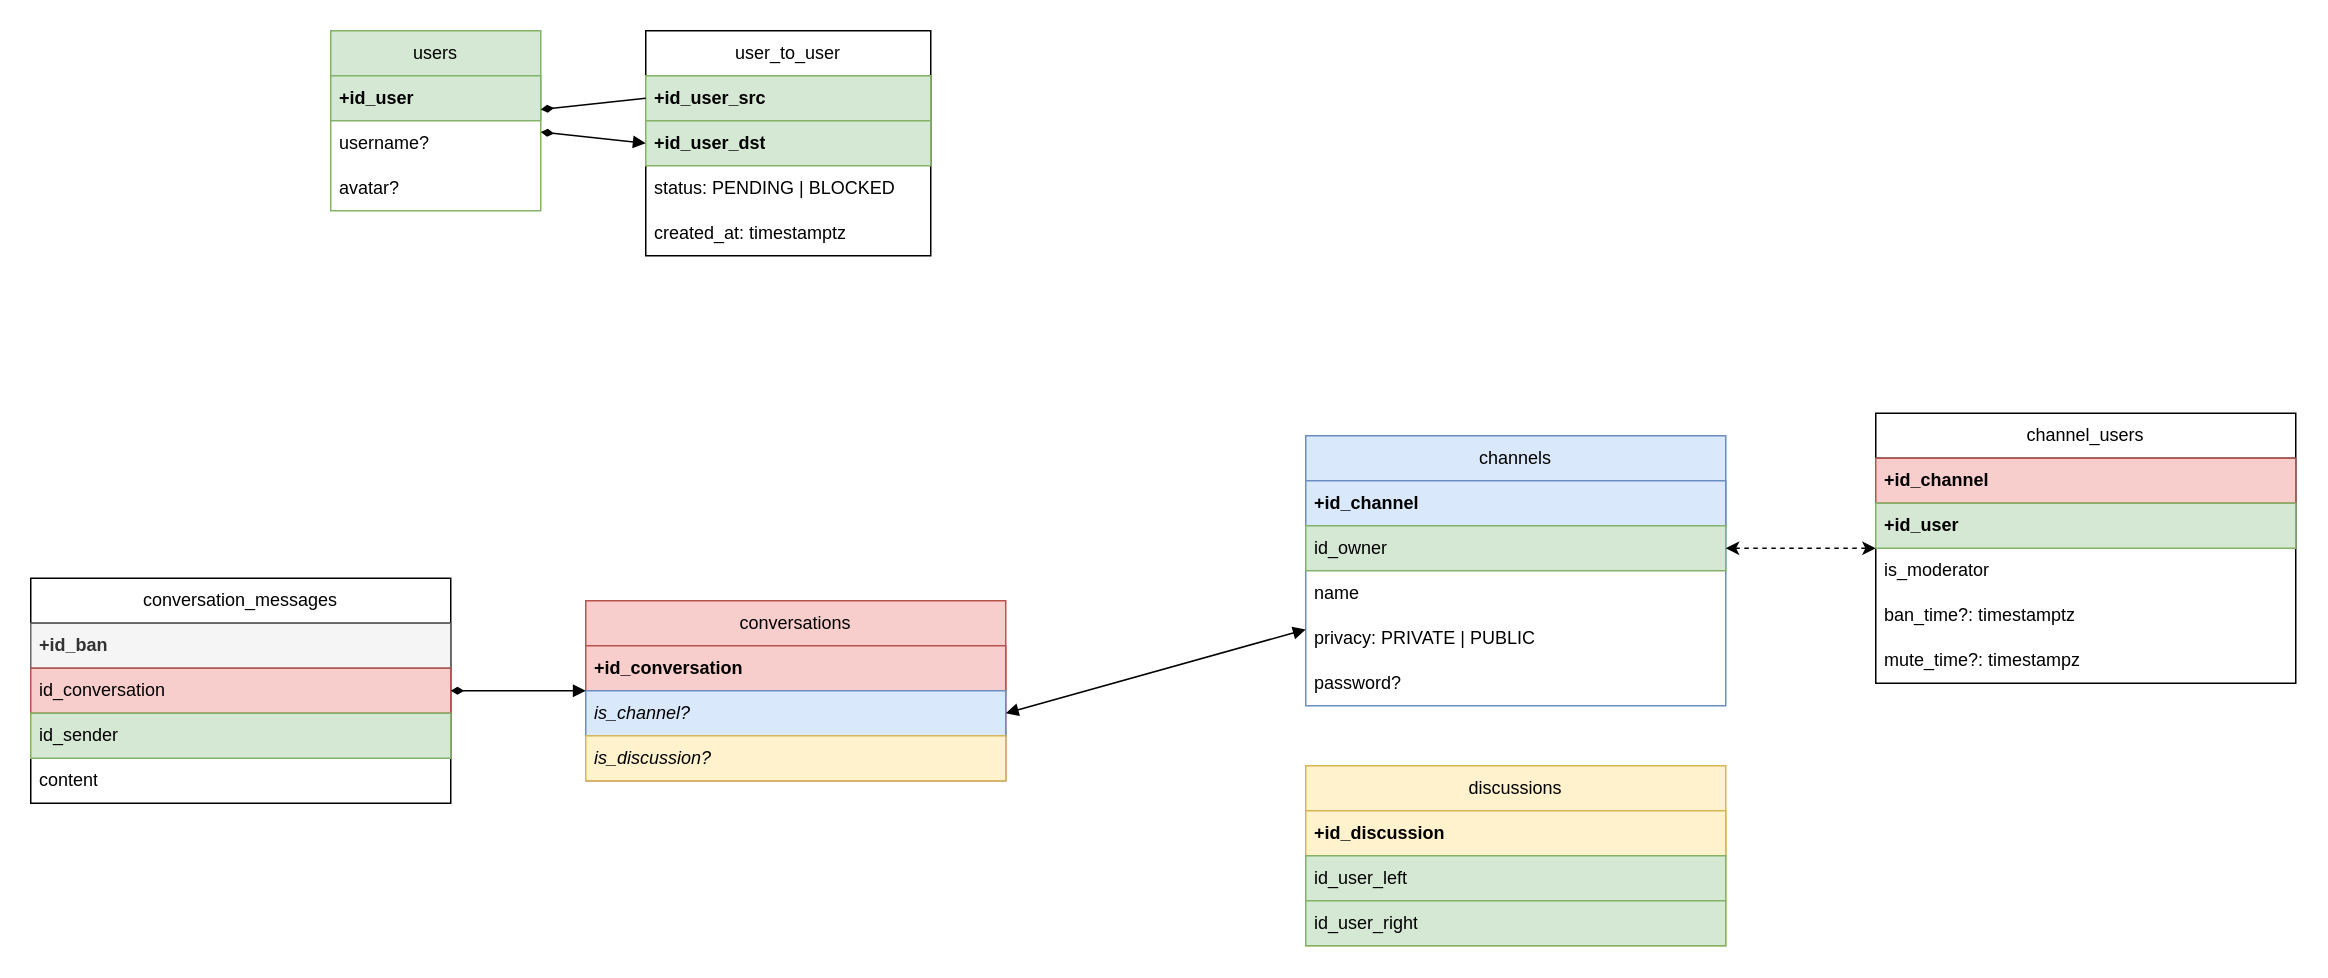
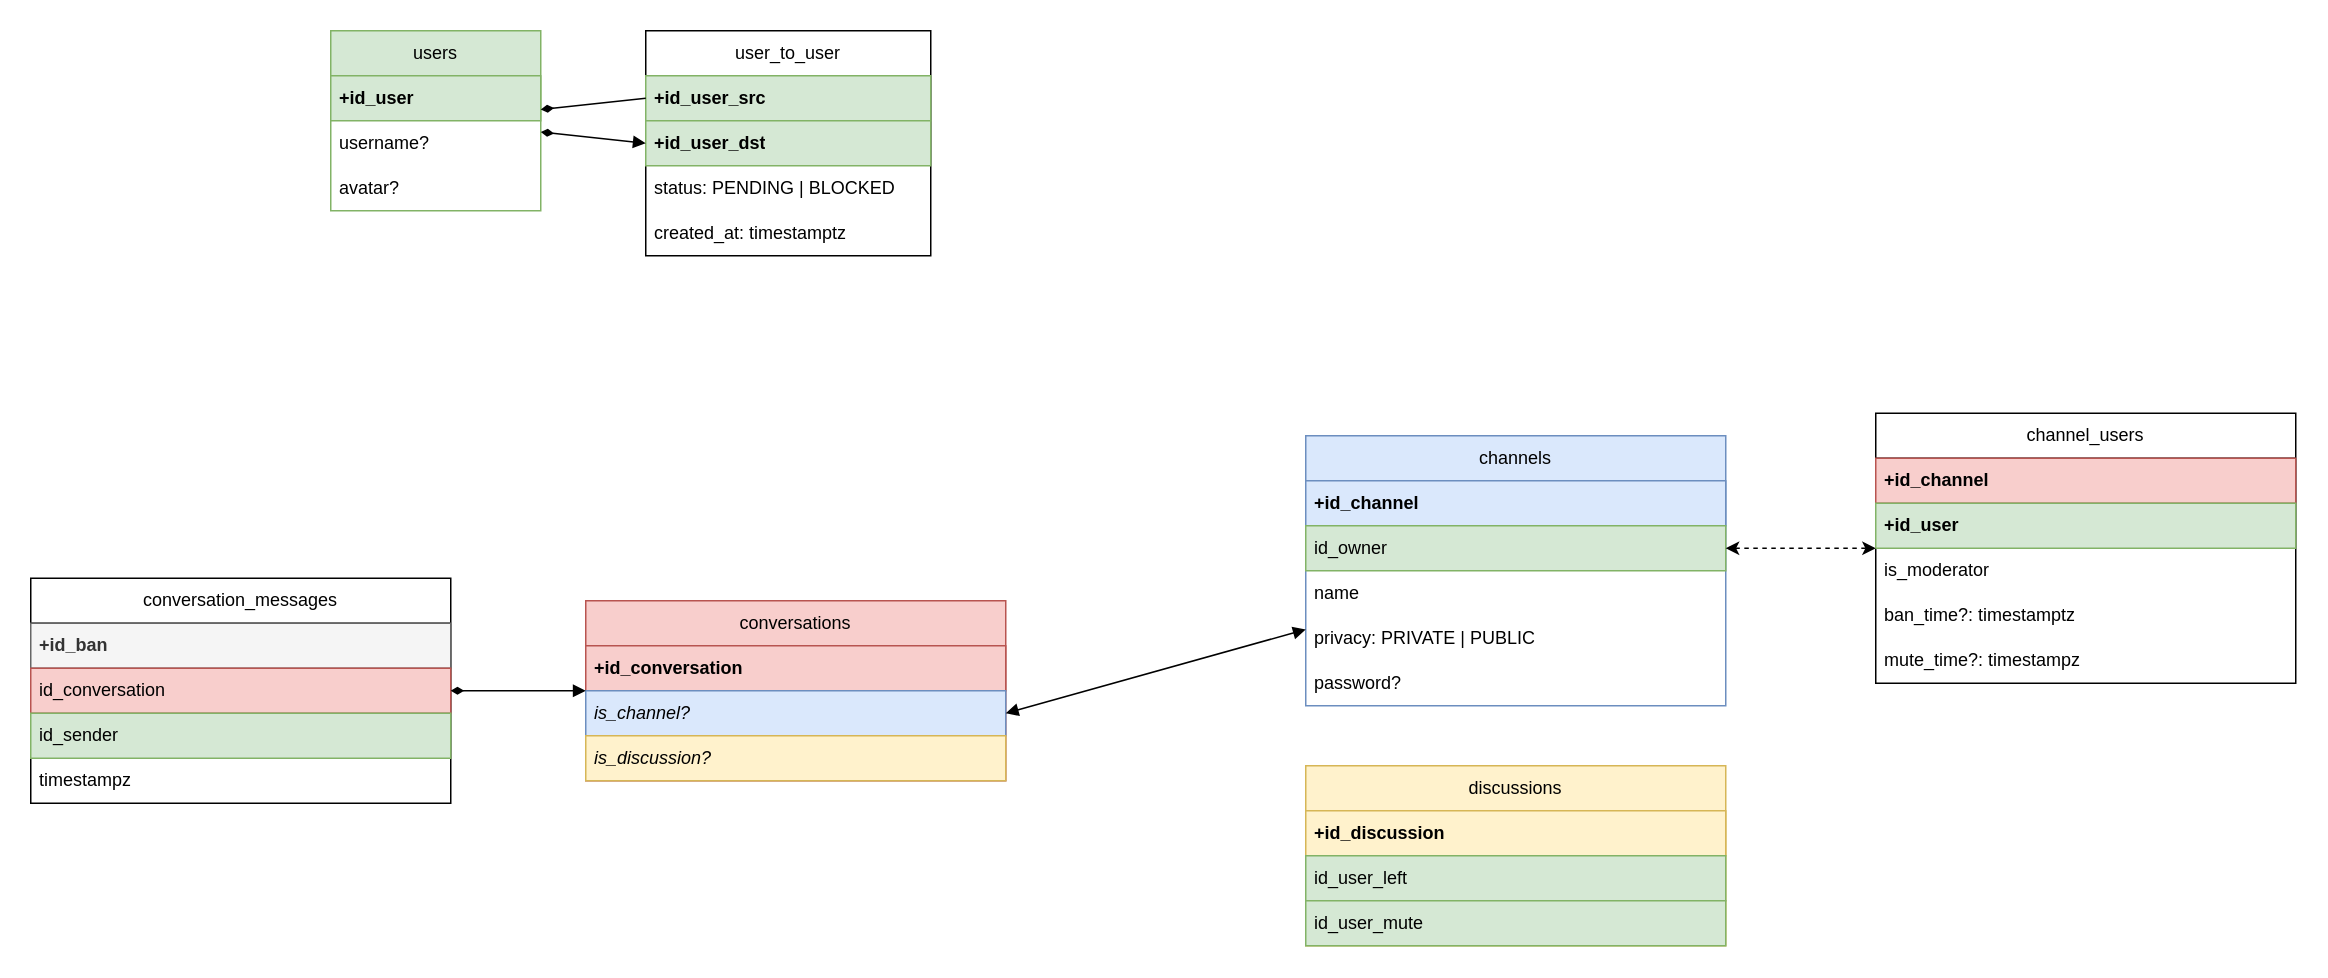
(75, 781) -> (88, 781)
(1376, 923) -> (1373, 923)
